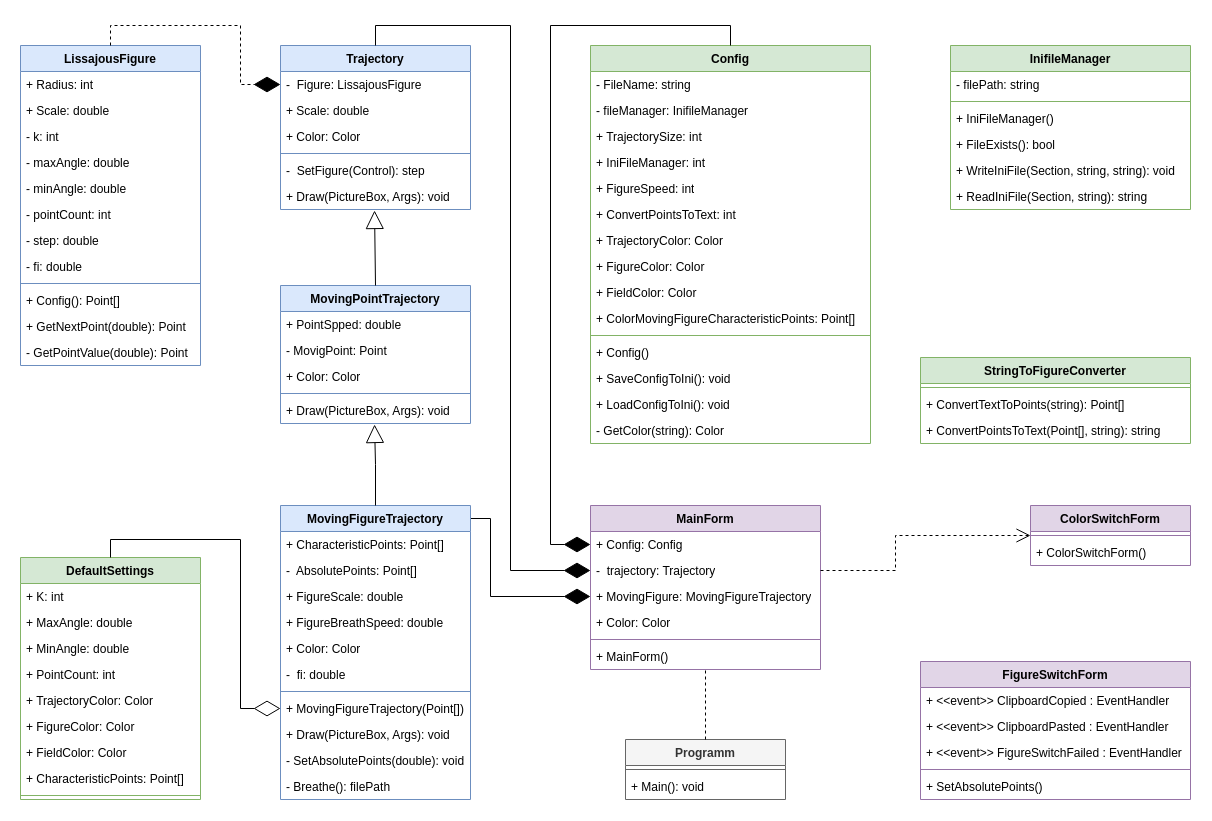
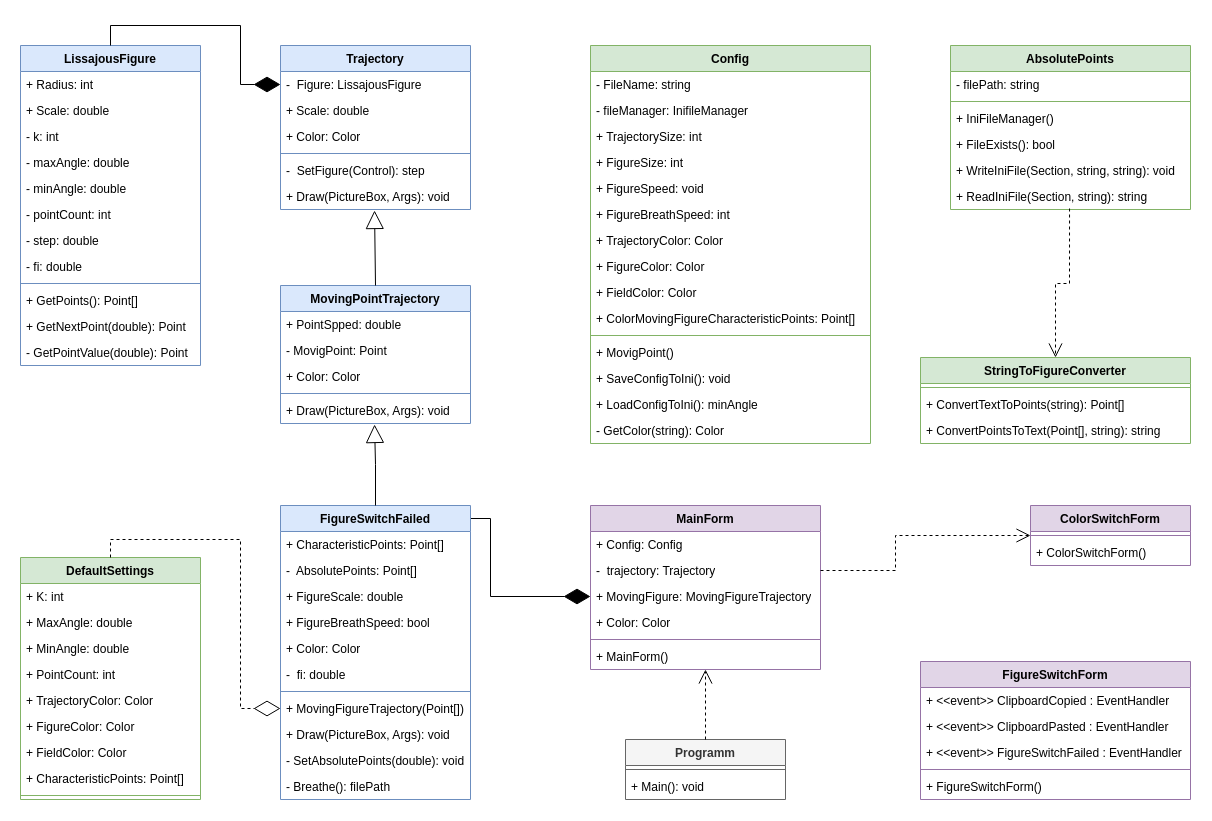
(203, 26) -> (203, 26)
(1071, 60) -> (1071, 60)
(656, 164) -> (644, 164)
(649, 190) -> (653, 190)
(551, 192) -> none
(676, 216) -> (669, 216)
(511, 248) -> none
none -> (1064, 284)
(83, 302) -> (93, 302)
(627, 354) -> (639, 354)
(673, 406) -> (685, 406)
(376, 520) -> (376, 520)
(241, 557) -> (241, 557)
(369, 624) -> (363, 624)
(706, 676) -> (706, 676)
(992, 788) -> (989, 788)
